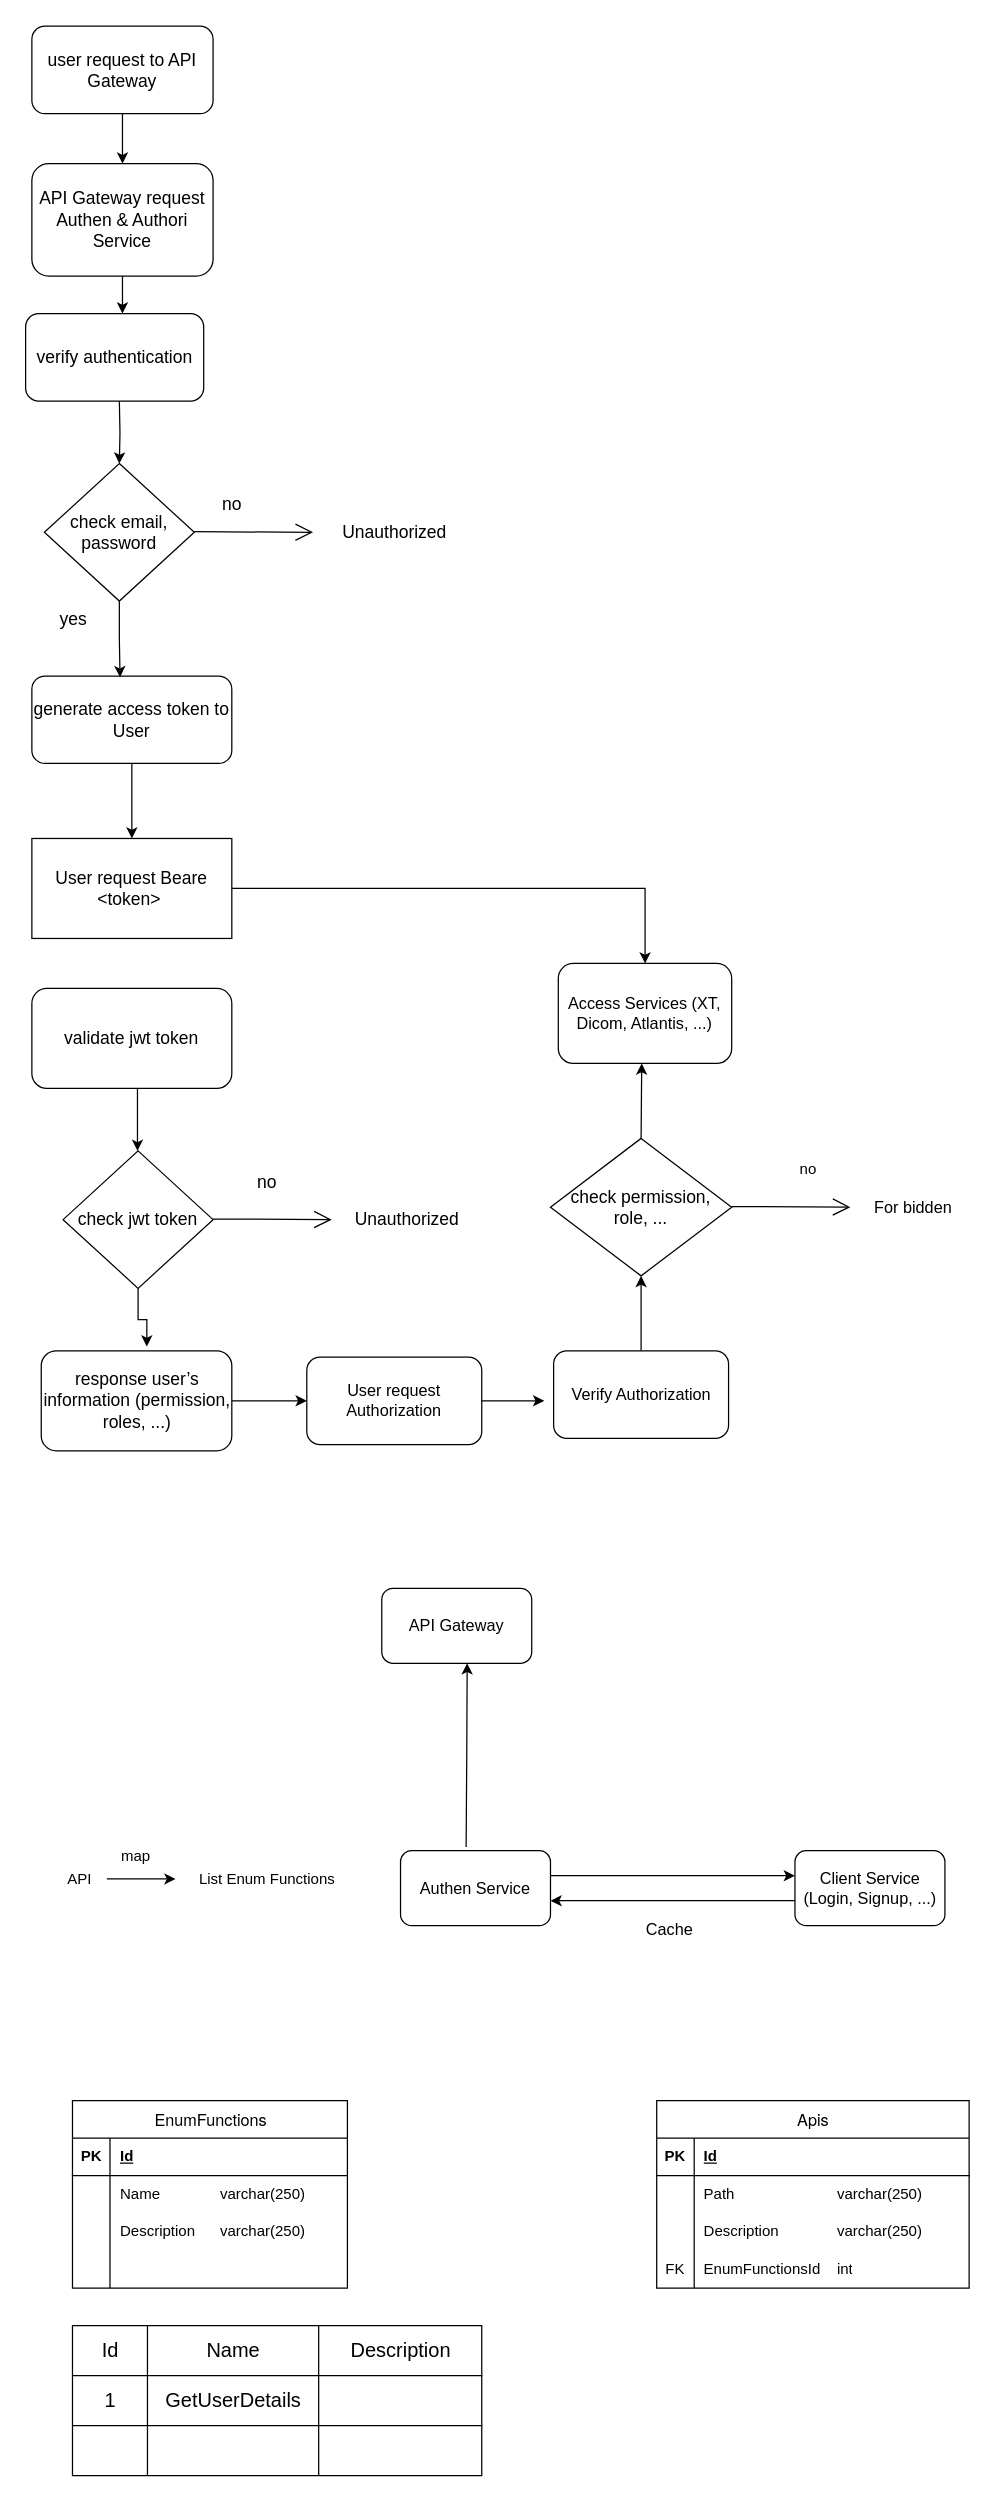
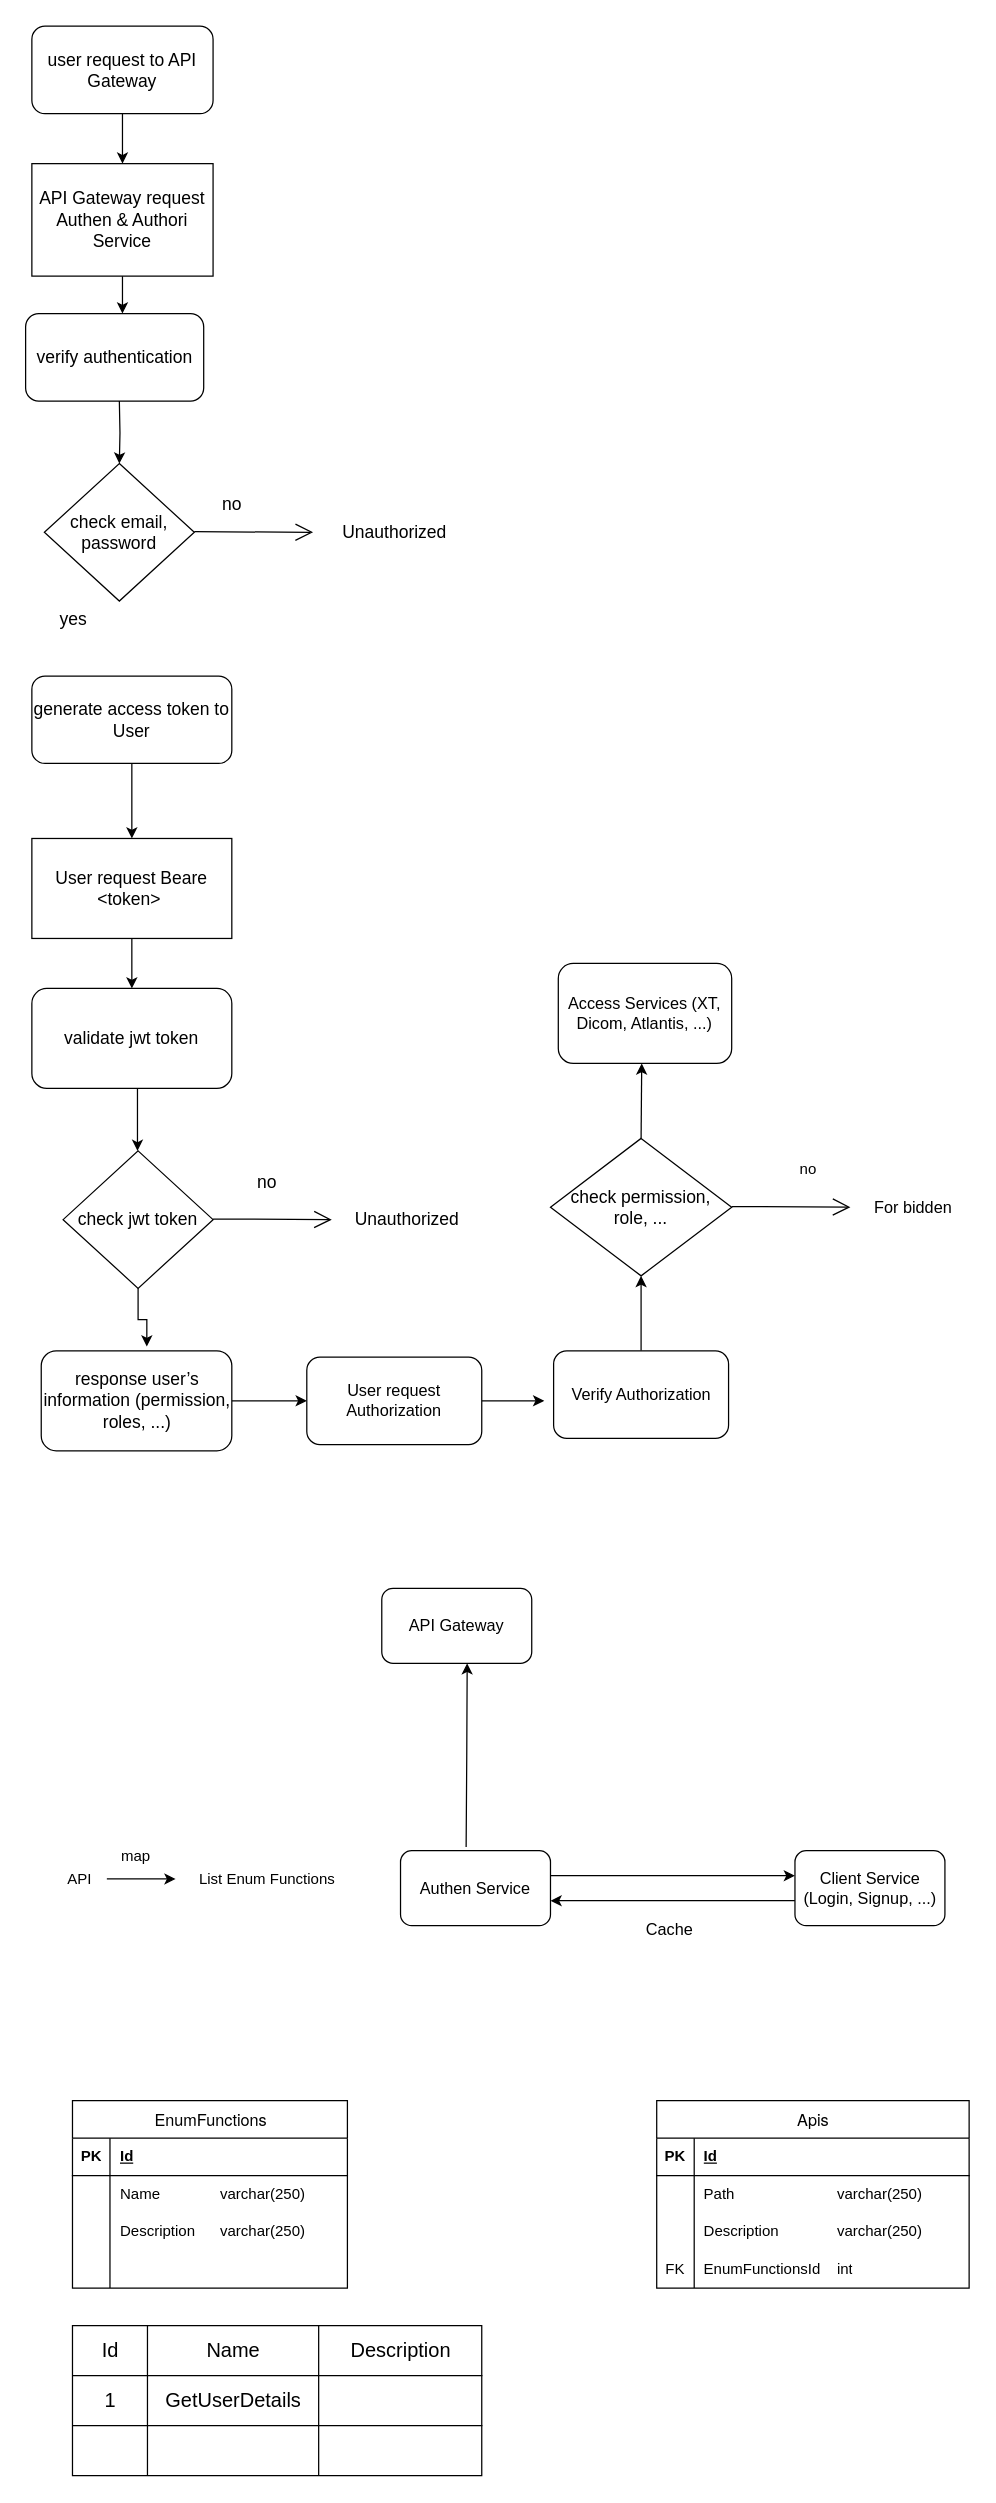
(123, 219) -> (123, 219)
(119, 634) -> none
(472, 888) -> (132, 959)
